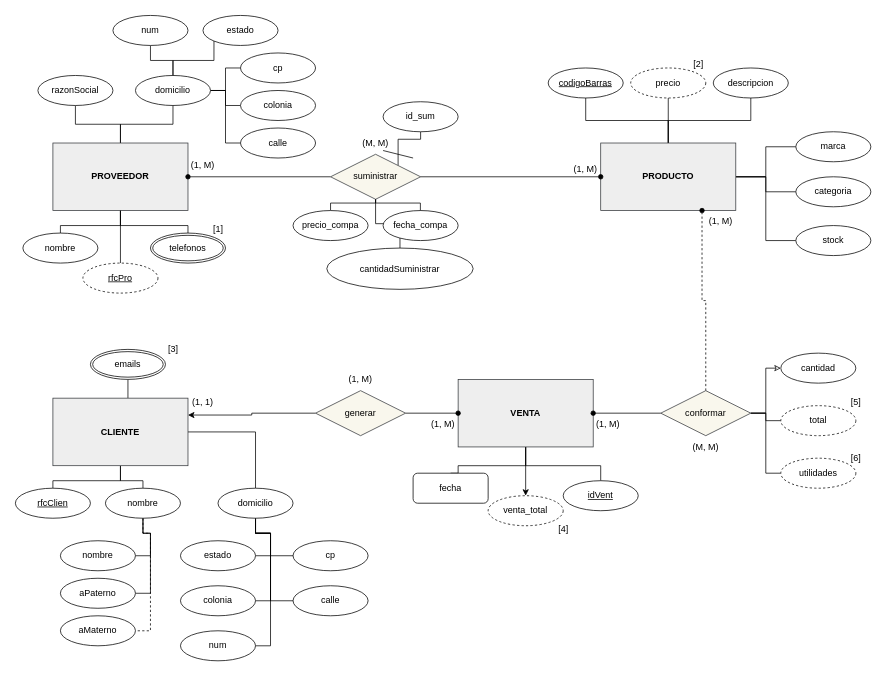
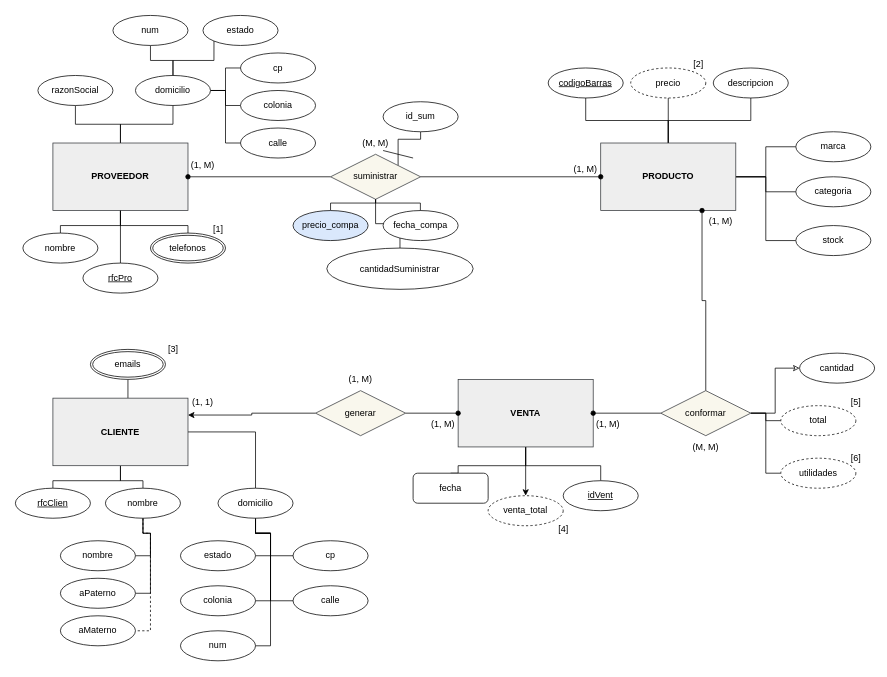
(330, 225) -> (330, 225)
(120, 278) -> (120, 278)
(705, 300) -> (705, 300)
(818, 368) -> (837, 368)
